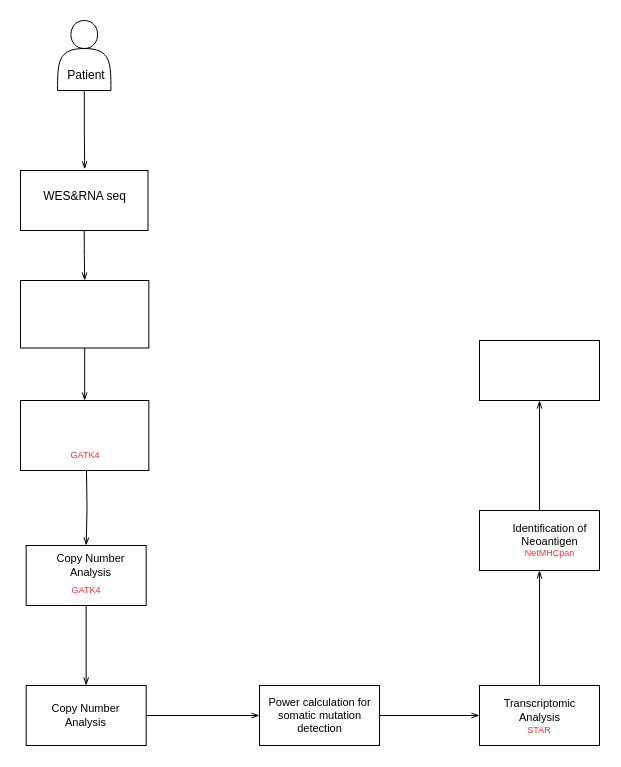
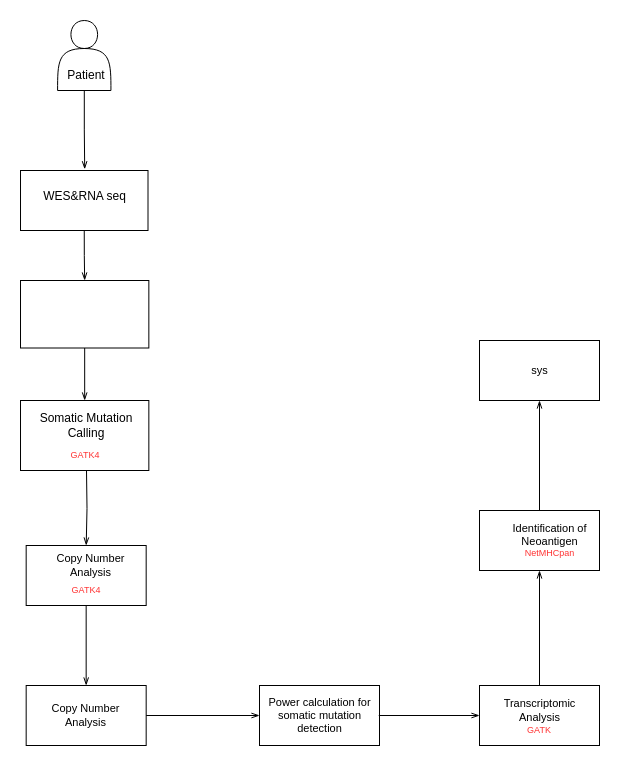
none -> (540, 371)
none -> (86, 426)
(540, 731) -> (540, 731)
